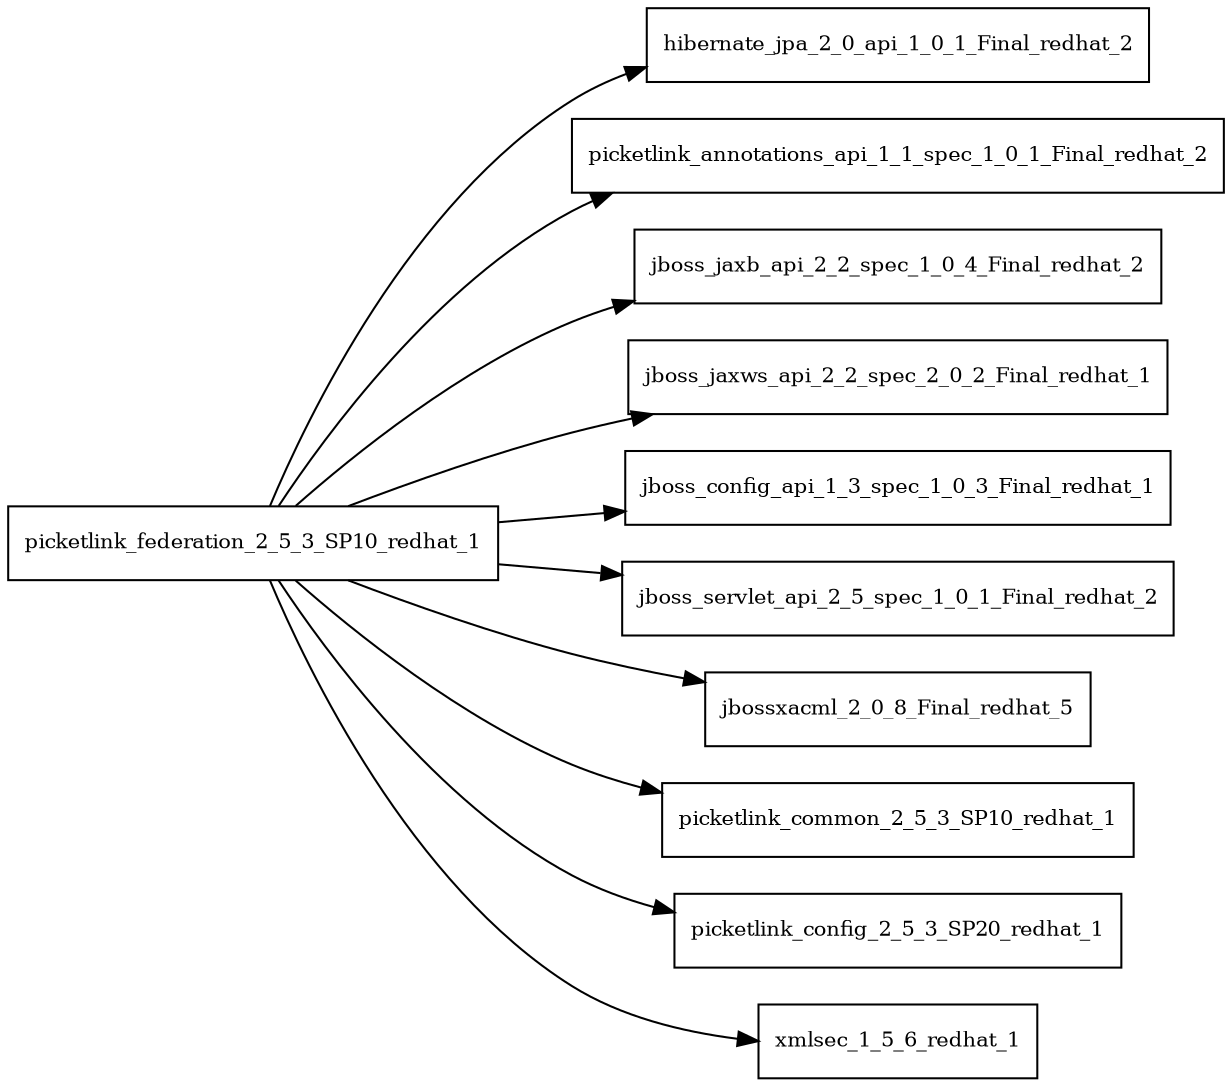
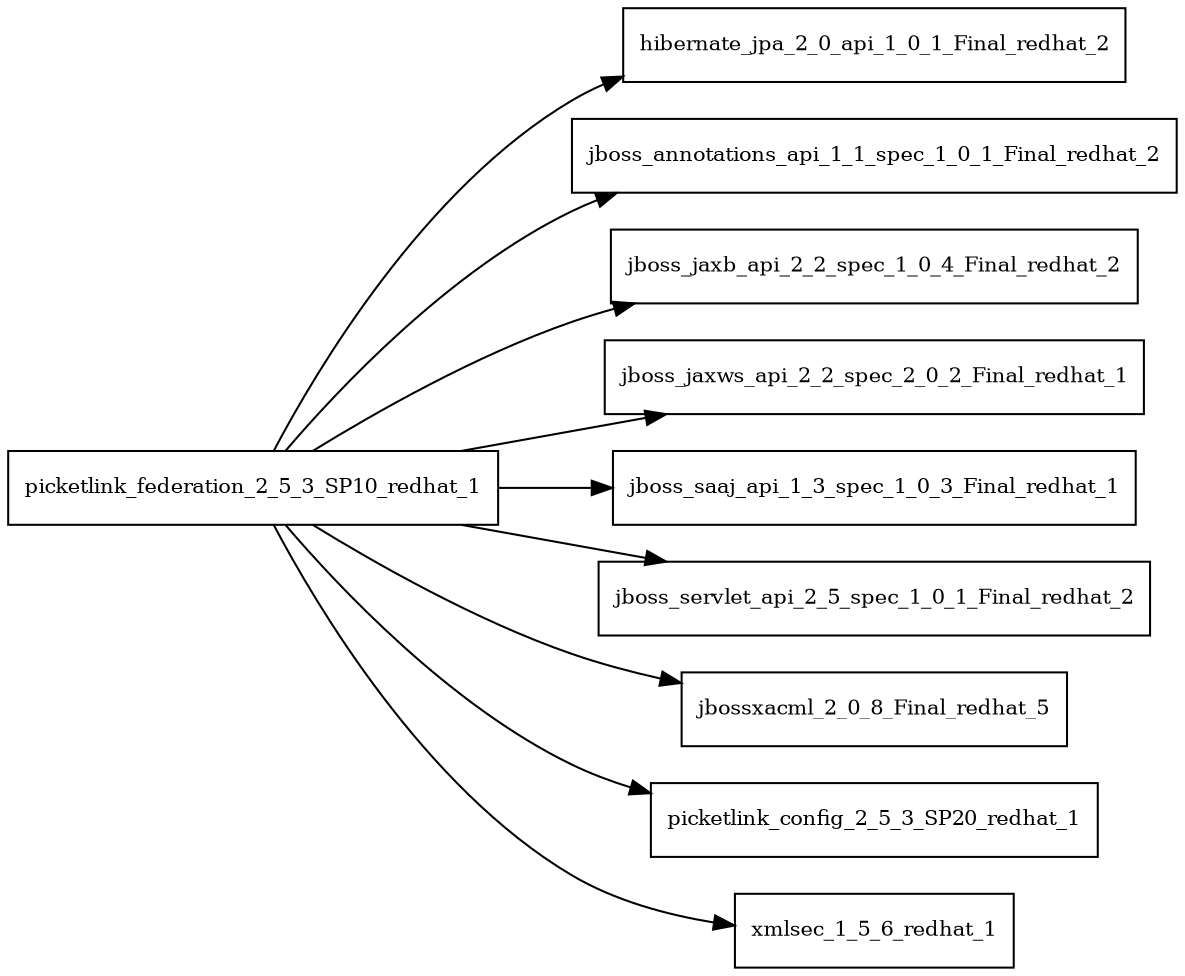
(898, 156) -> (874, 156)
(898, 488) -> (874, 488)
(898, 820) -> none
